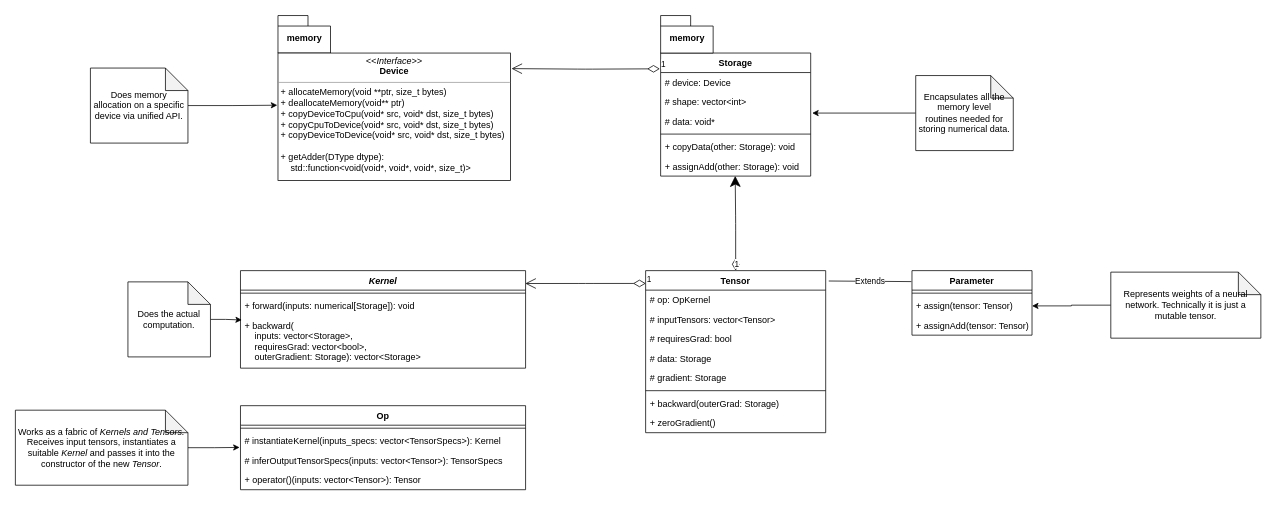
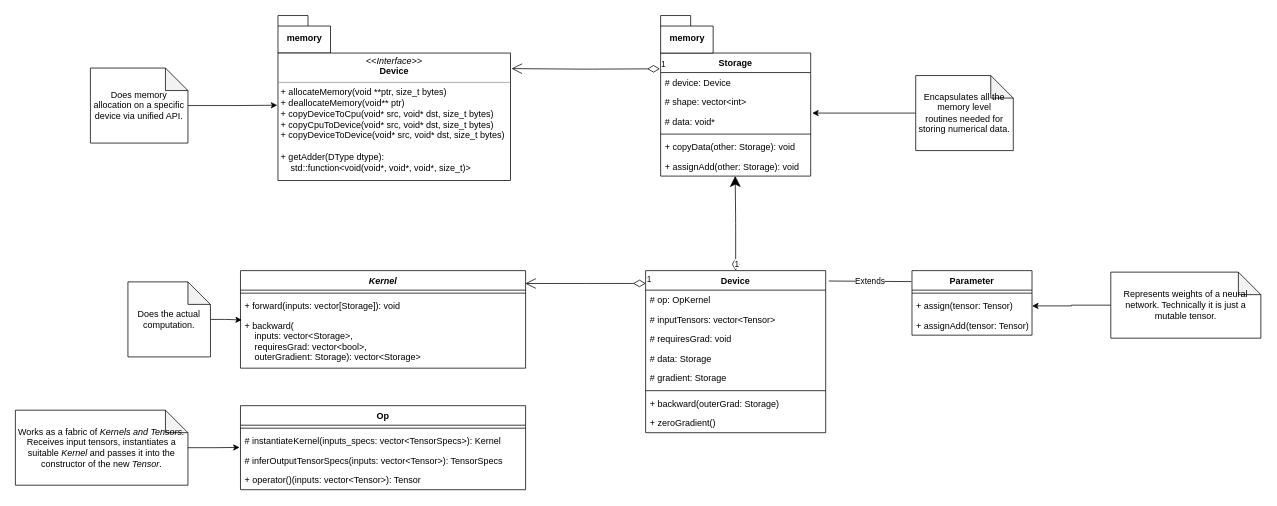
(735, 281) -> (735, 281)
(342, 306) -> (337, 306)
(694, 339) -> (694, 339)
